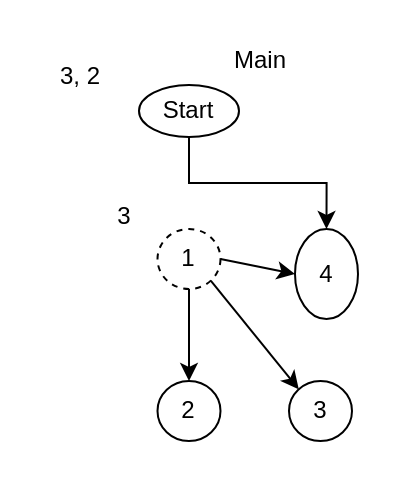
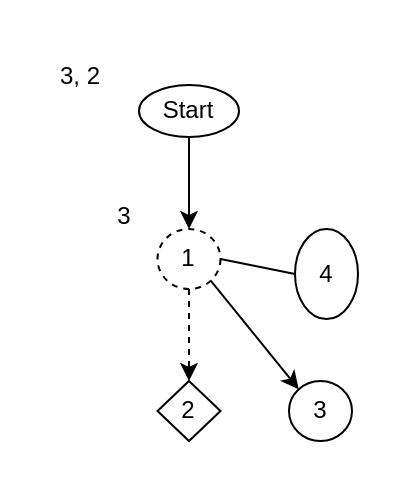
(261, 61) -> none
(272, 183) -> (189, 198)
(280, 271) -> (285, 272)
(189, 326) -> (189, 326)
(189, 411) -> (189, 411)
